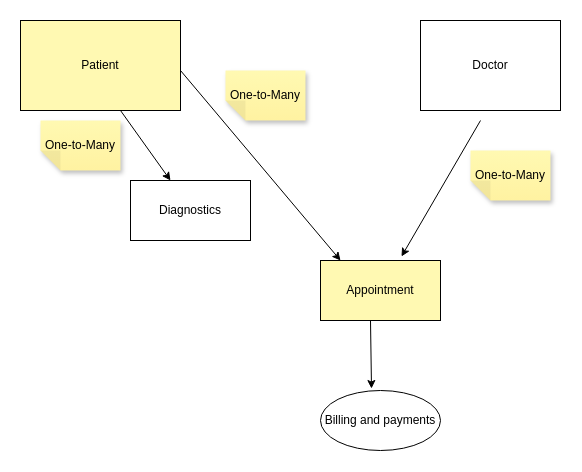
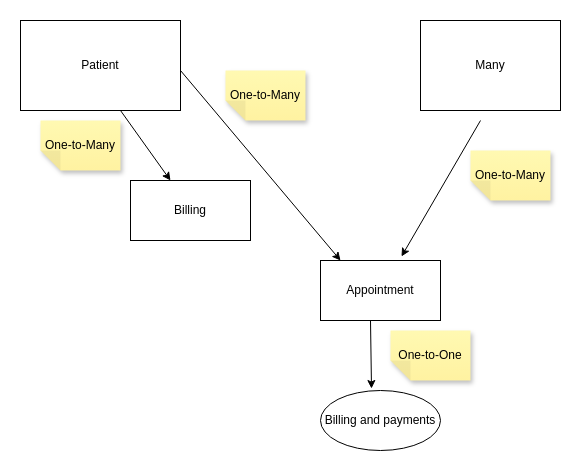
(101, 66) -> (101, 66)
(491, 66) -> (491, 66)
(191, 211) -> (191, 211)
(381, 291) -> (381, 291)
none -> (431, 356)
